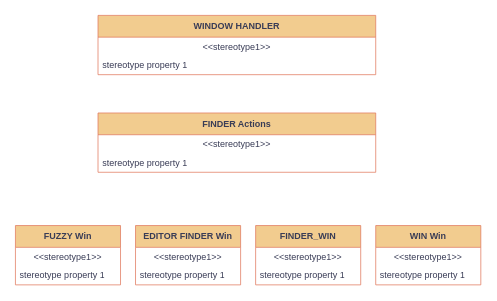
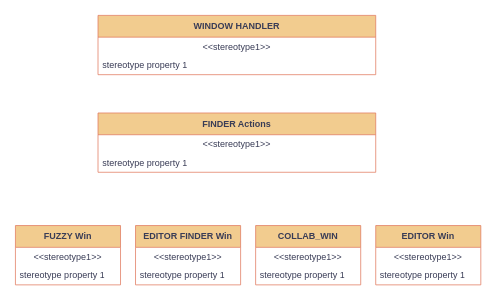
(308, 237) -> (308, 237)
(428, 237) -> (428, 237)
